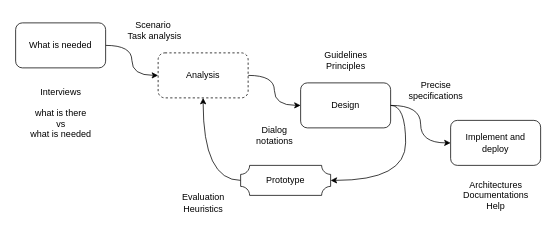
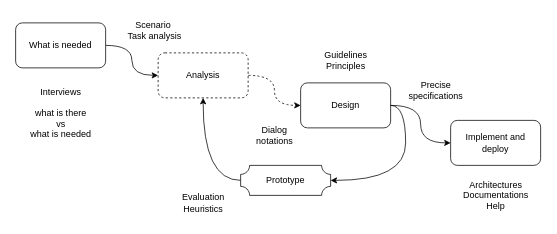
(274, 88) -> (274, 88)
